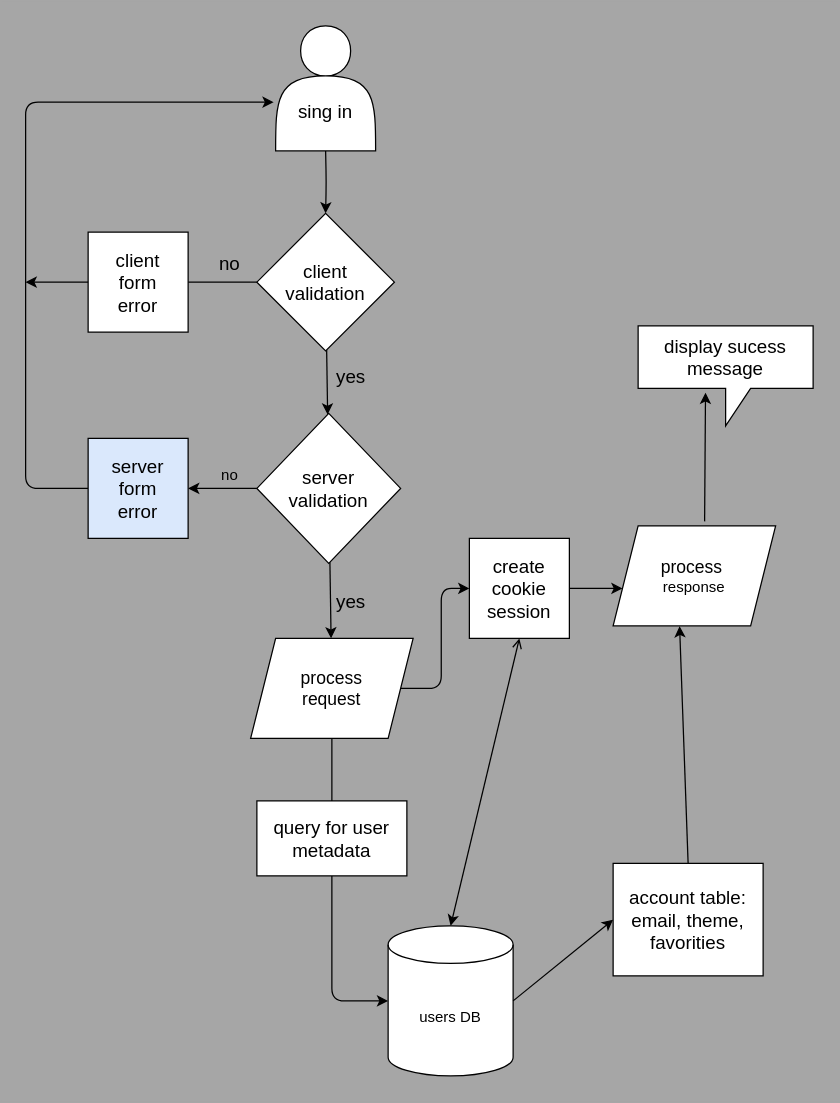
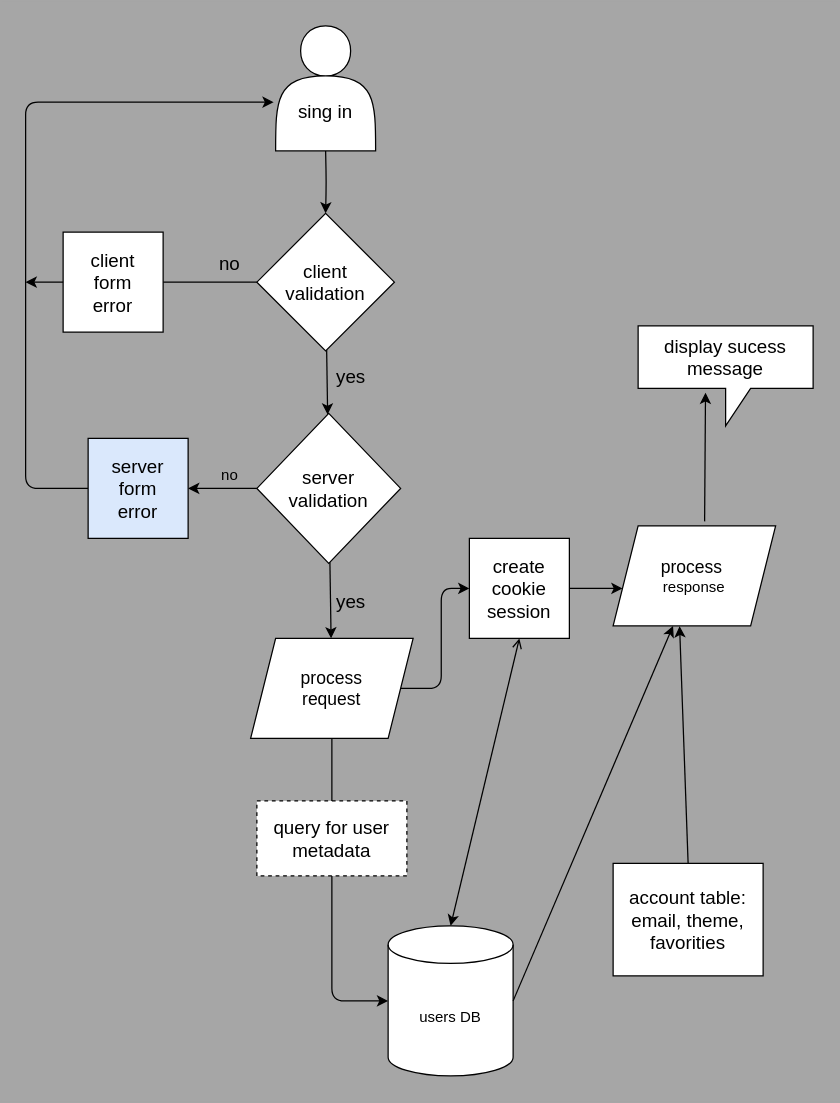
(138, 282) -> (113, 282)
(332, 838) -> (332, 838)
(560, 963) -> (591, 817)
